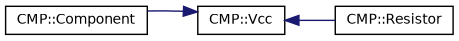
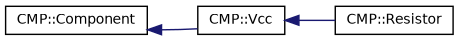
(165, 11) -> (180, 30)
